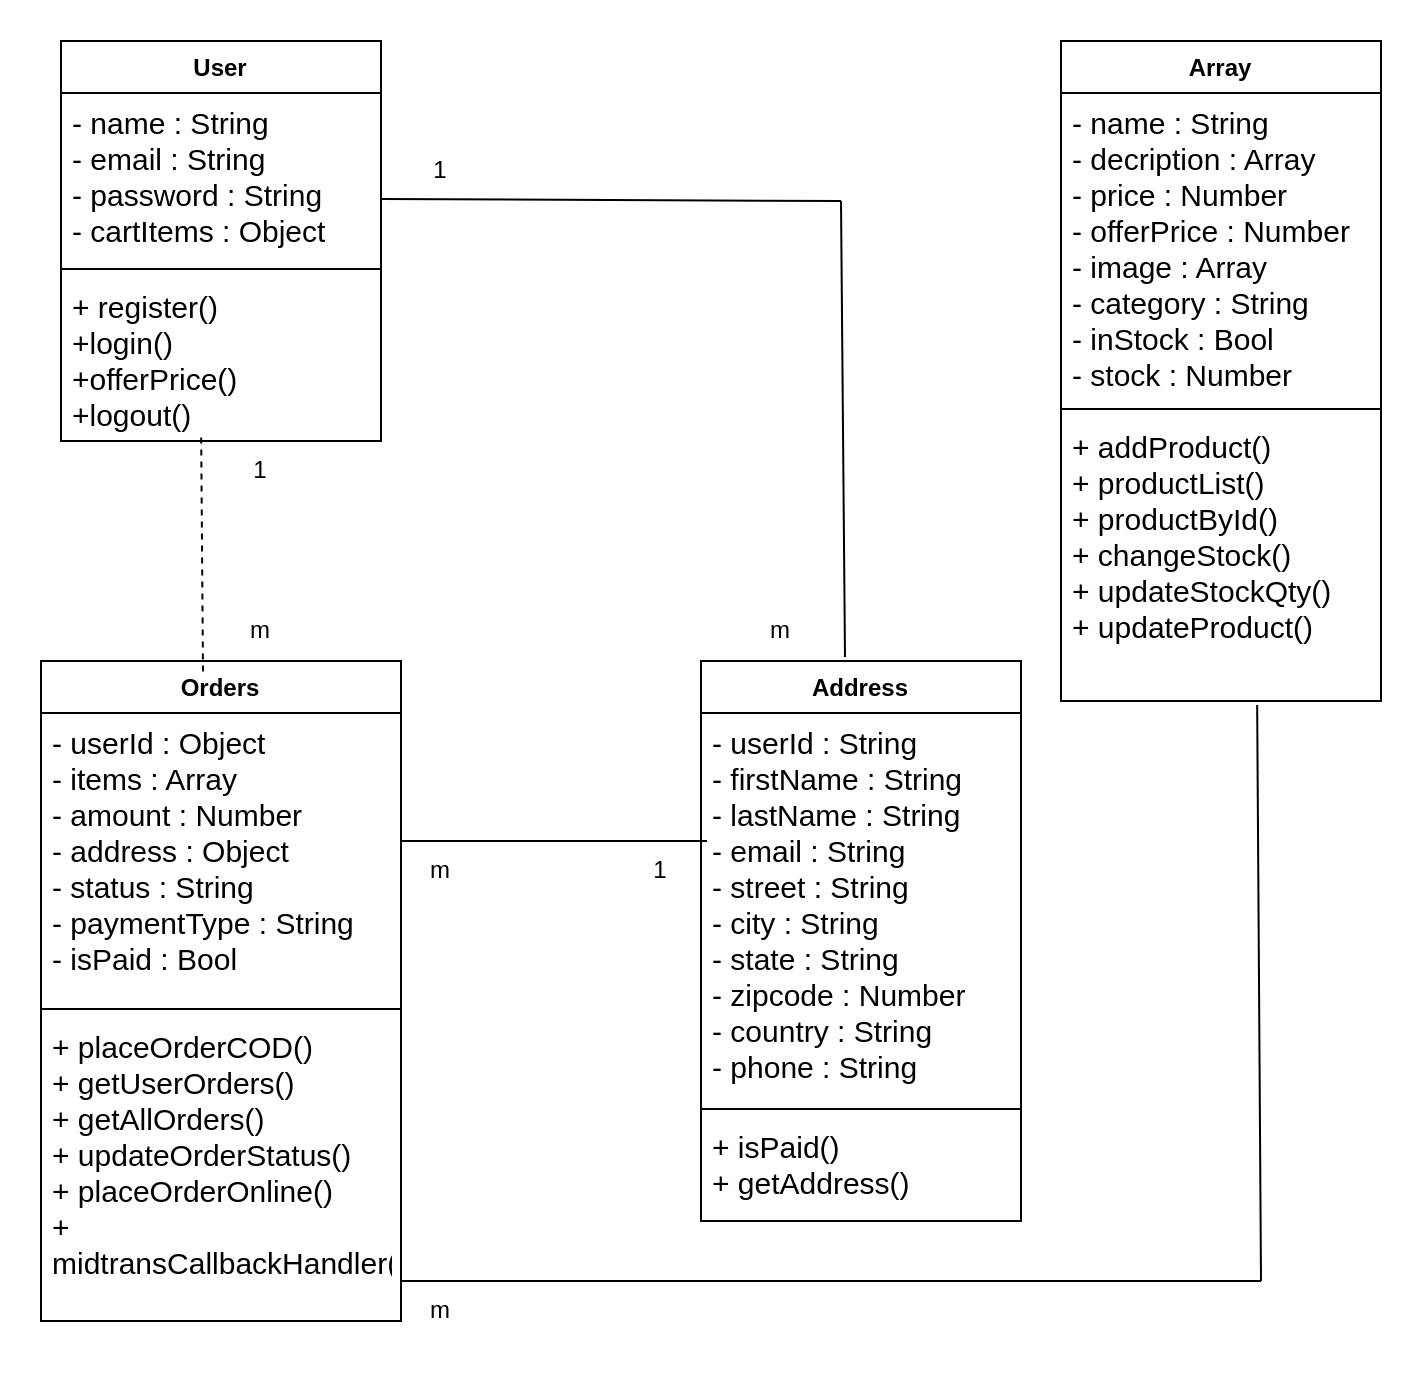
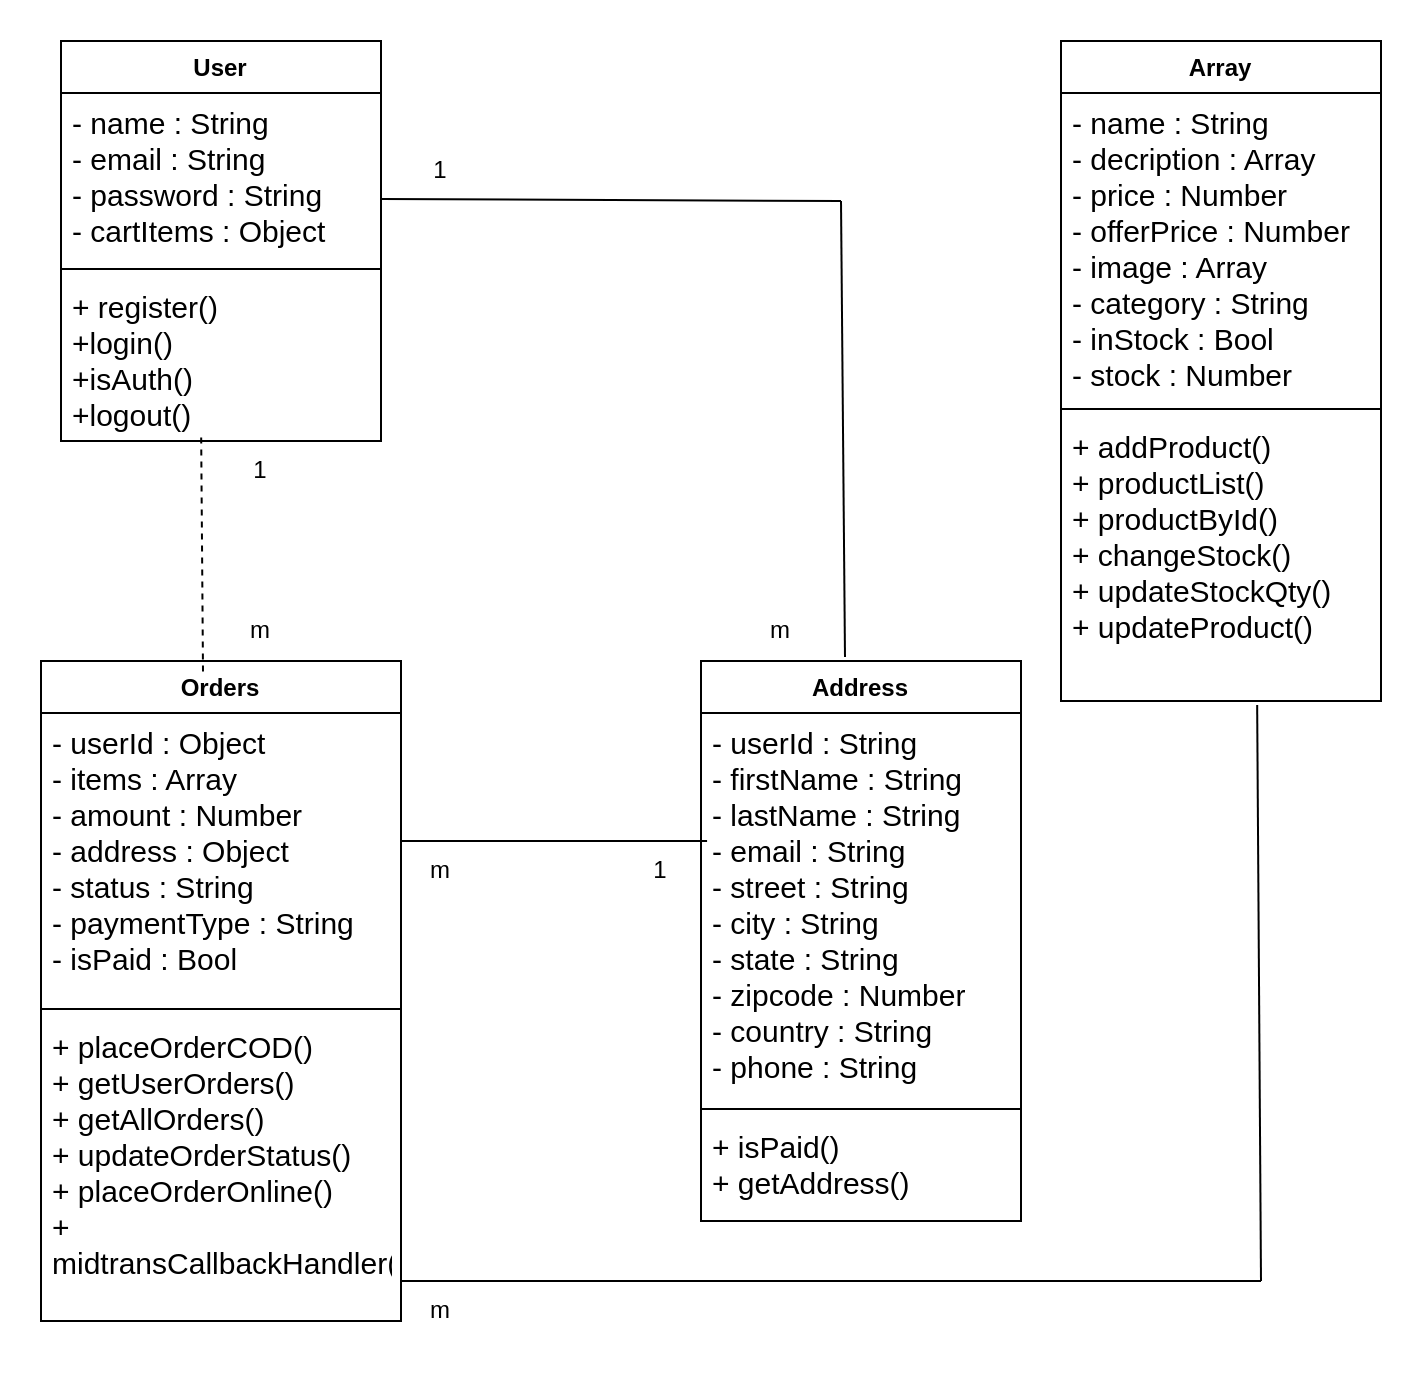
(157, 349) -> (147, 349)
